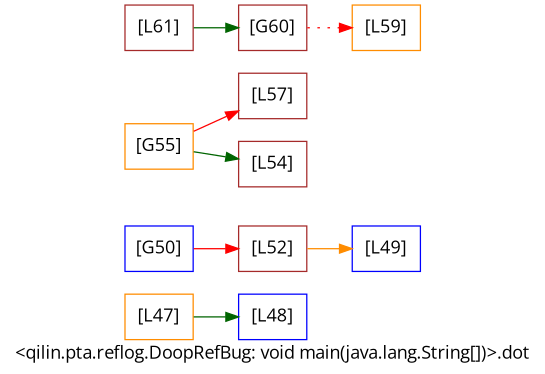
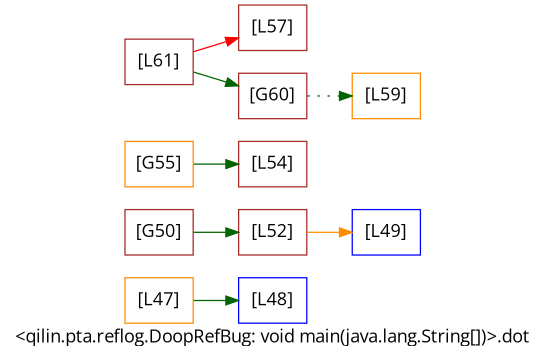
(323, 28) -> (323, 96)
(210, 124) -> (210, 47)
(159, 249) -> (159, 232)
(210, 249) -> (210, 232)
